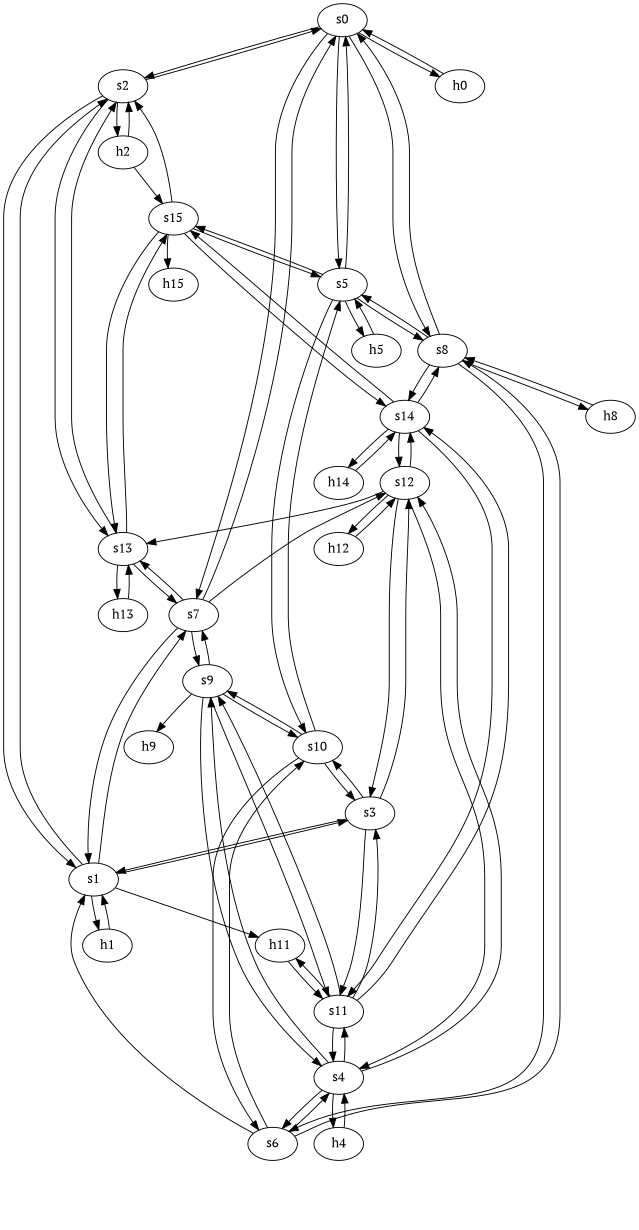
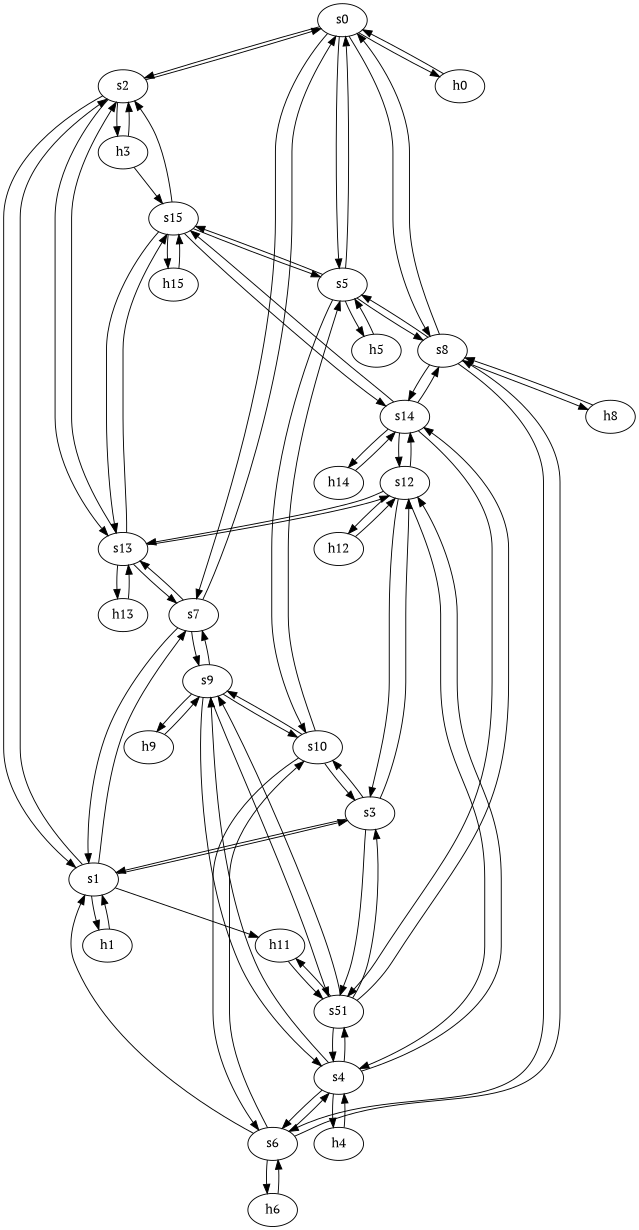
(123, 152) -> (123, 152)
none -> (180, 256)
(281, 549) -> (264, 525)
none -> (179, 720)
(339, 1012) -> (339, 1012)
none -> (273, 1210)
